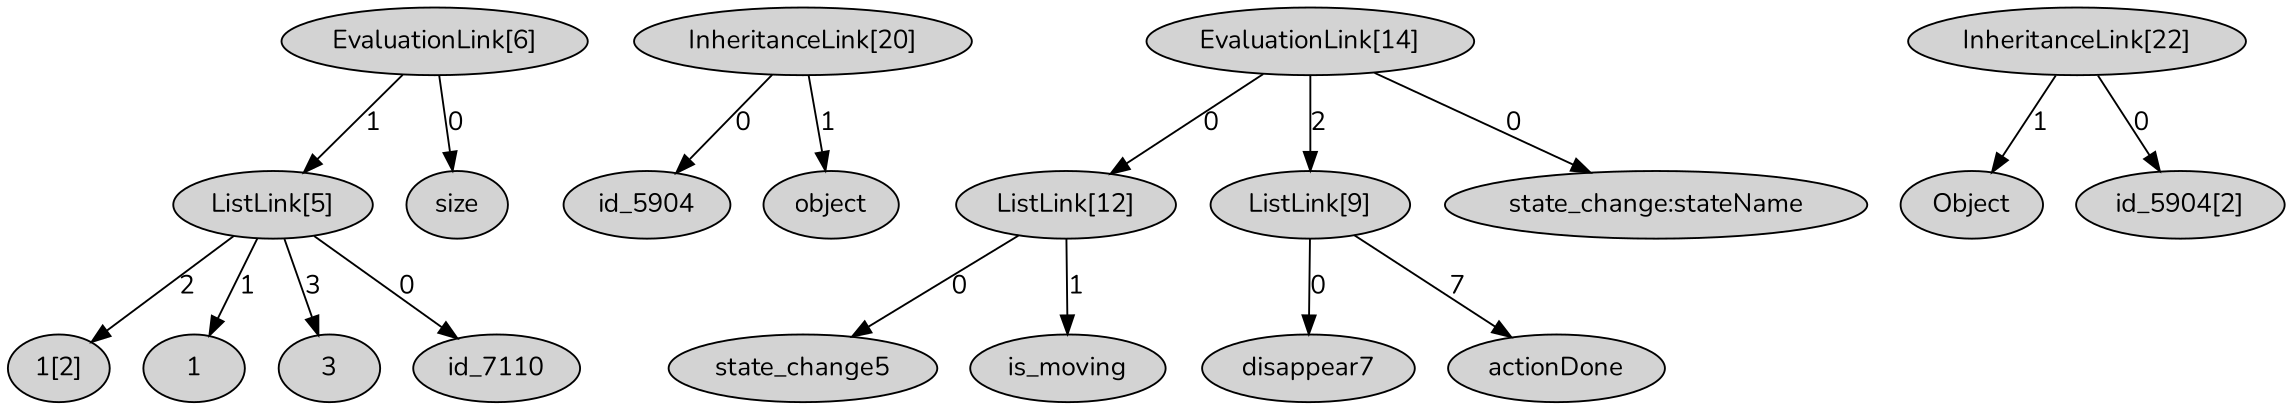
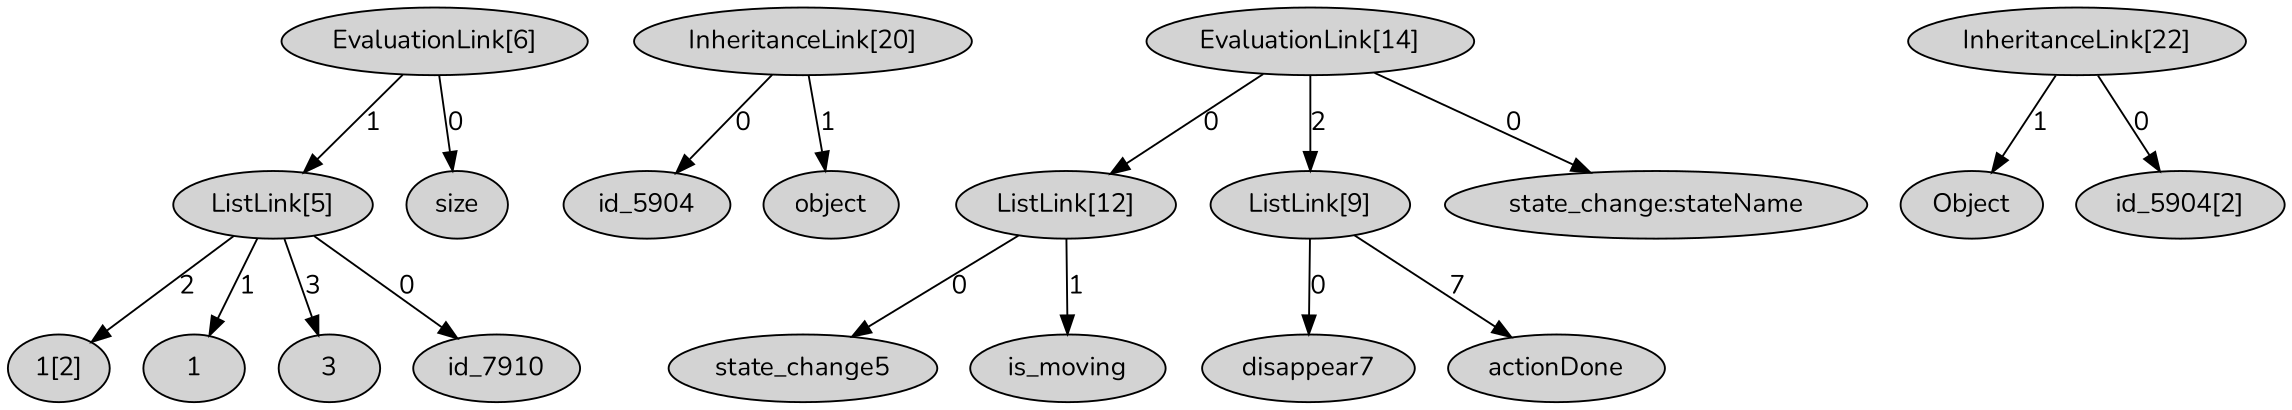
(497, 368) -> (497, 368)
